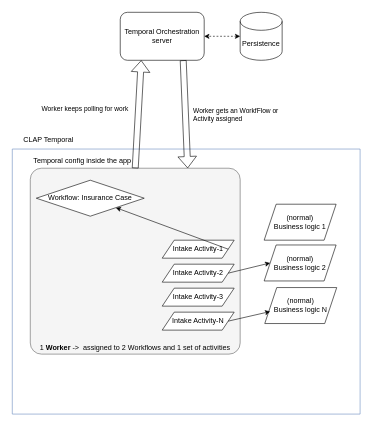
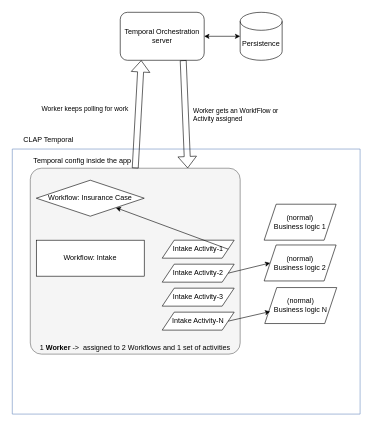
(222, 36) -> (222, 36)
none -> (90, 258)
